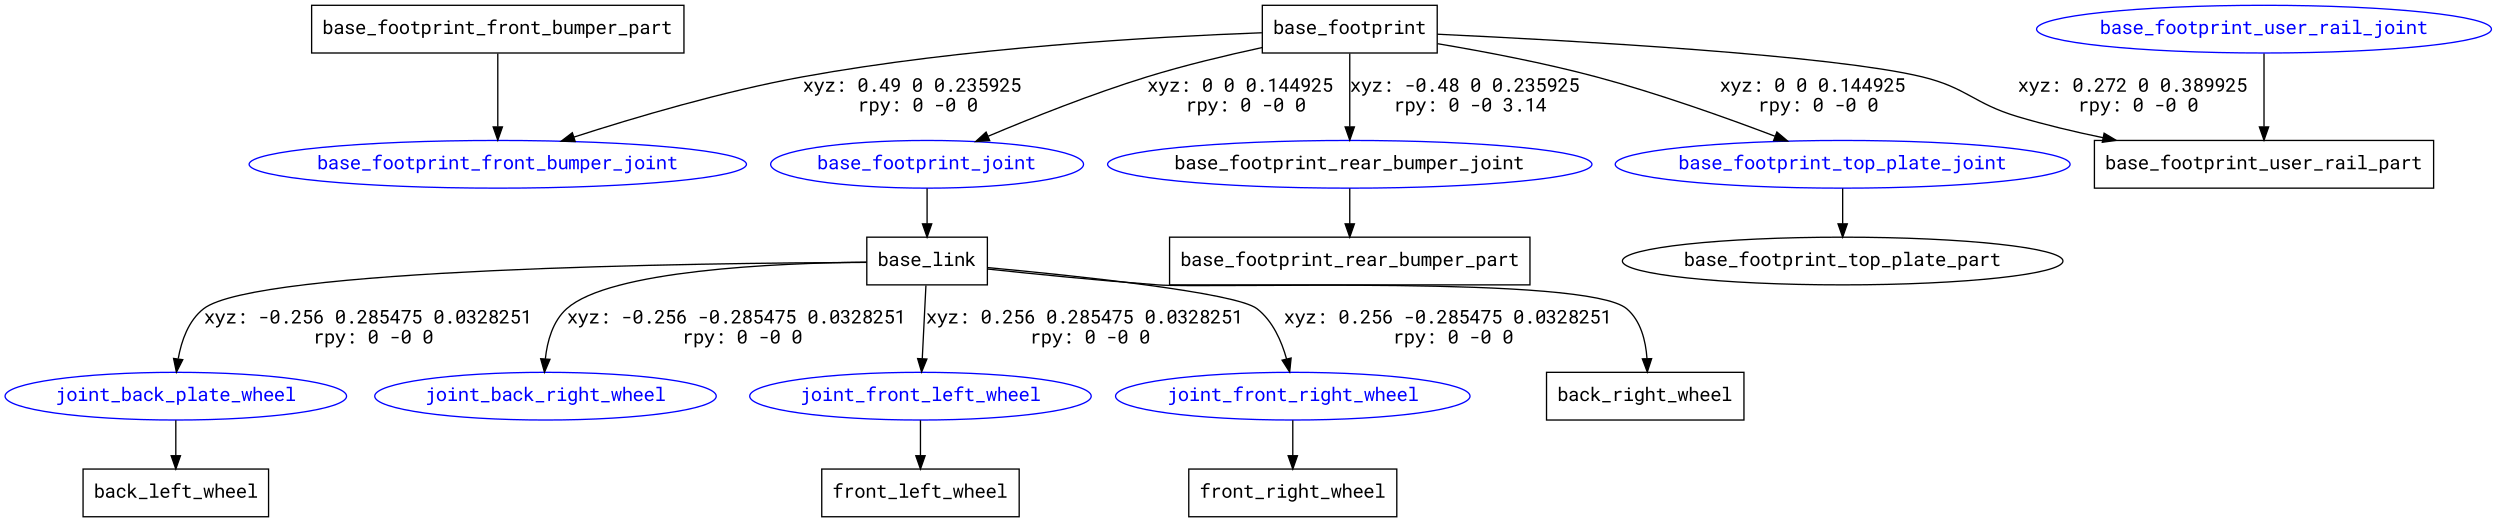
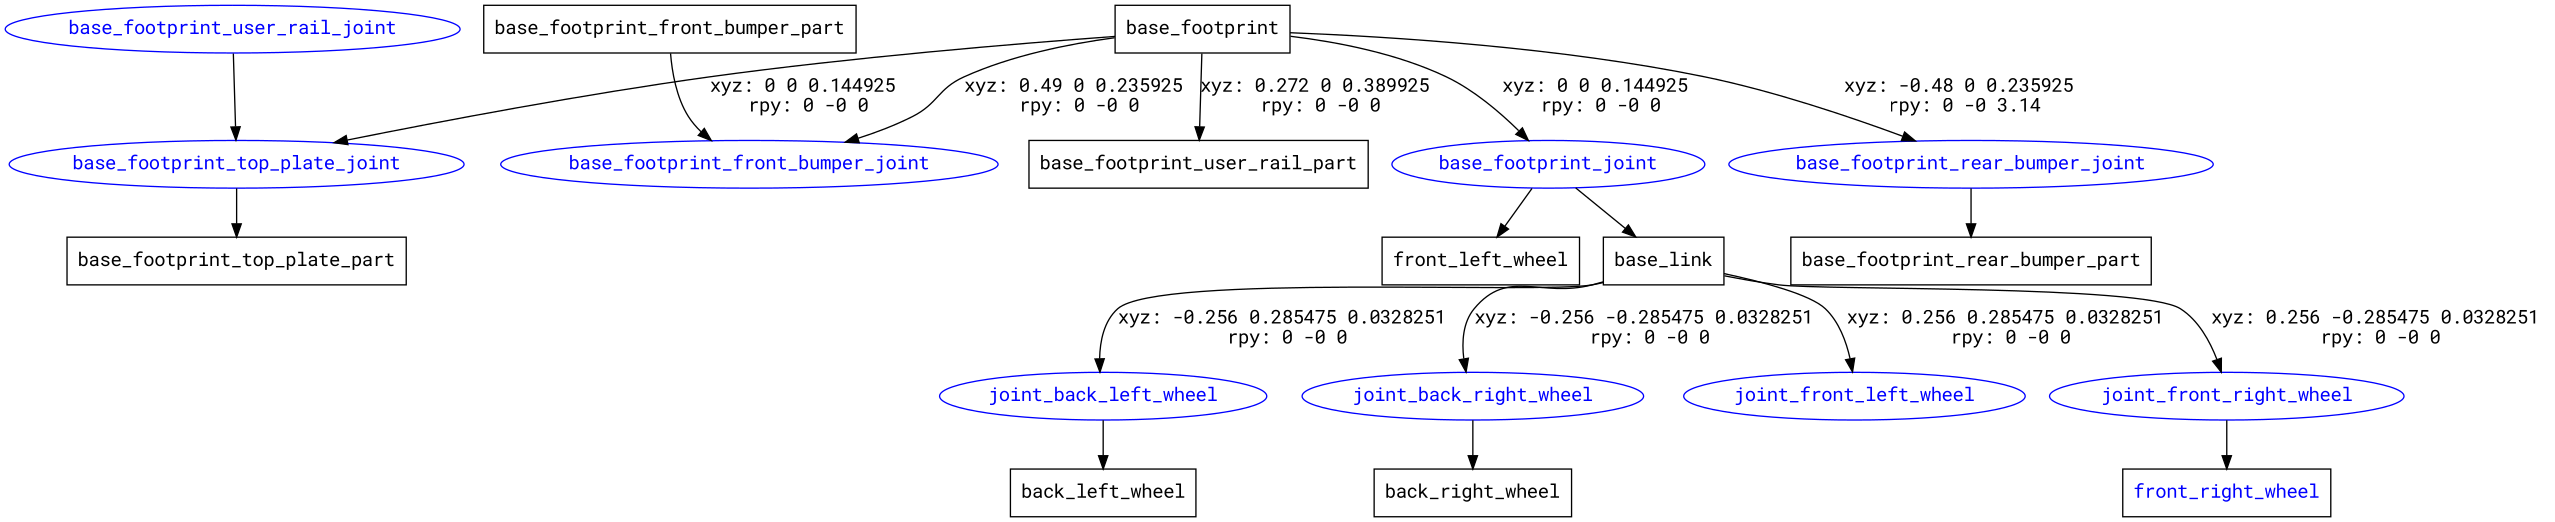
(2264, 90) -> (234, 90)
(1350, 164) -> (1971, 164)
(1843, 261) -> (237, 261)
(1336, 285) -> (1473, 438)
(176, 396) -> (1103, 396)
(920, 438) -> (1518, 207)
(1293, 493) -> (2227, 493)
